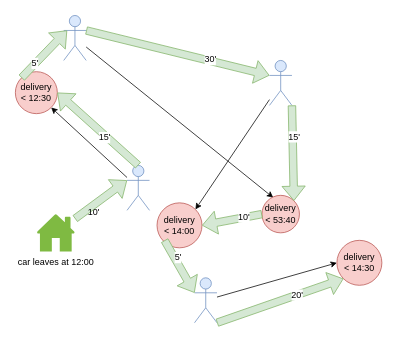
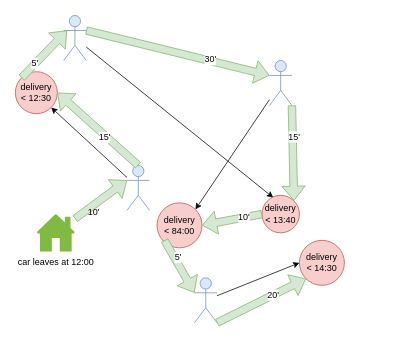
(281, 214) -> (281, 214)
(180, 225) -> (180, 225)
(360, 263) -> (322, 263)
